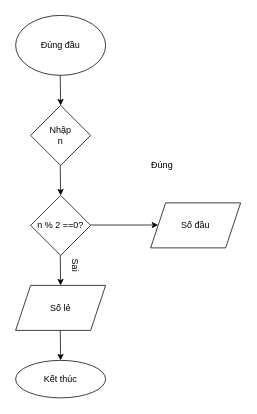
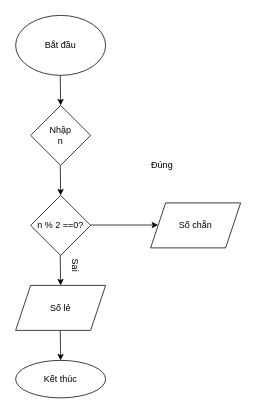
(60, 45) -> (60, 45)
(195, 225) -> (195, 225)
